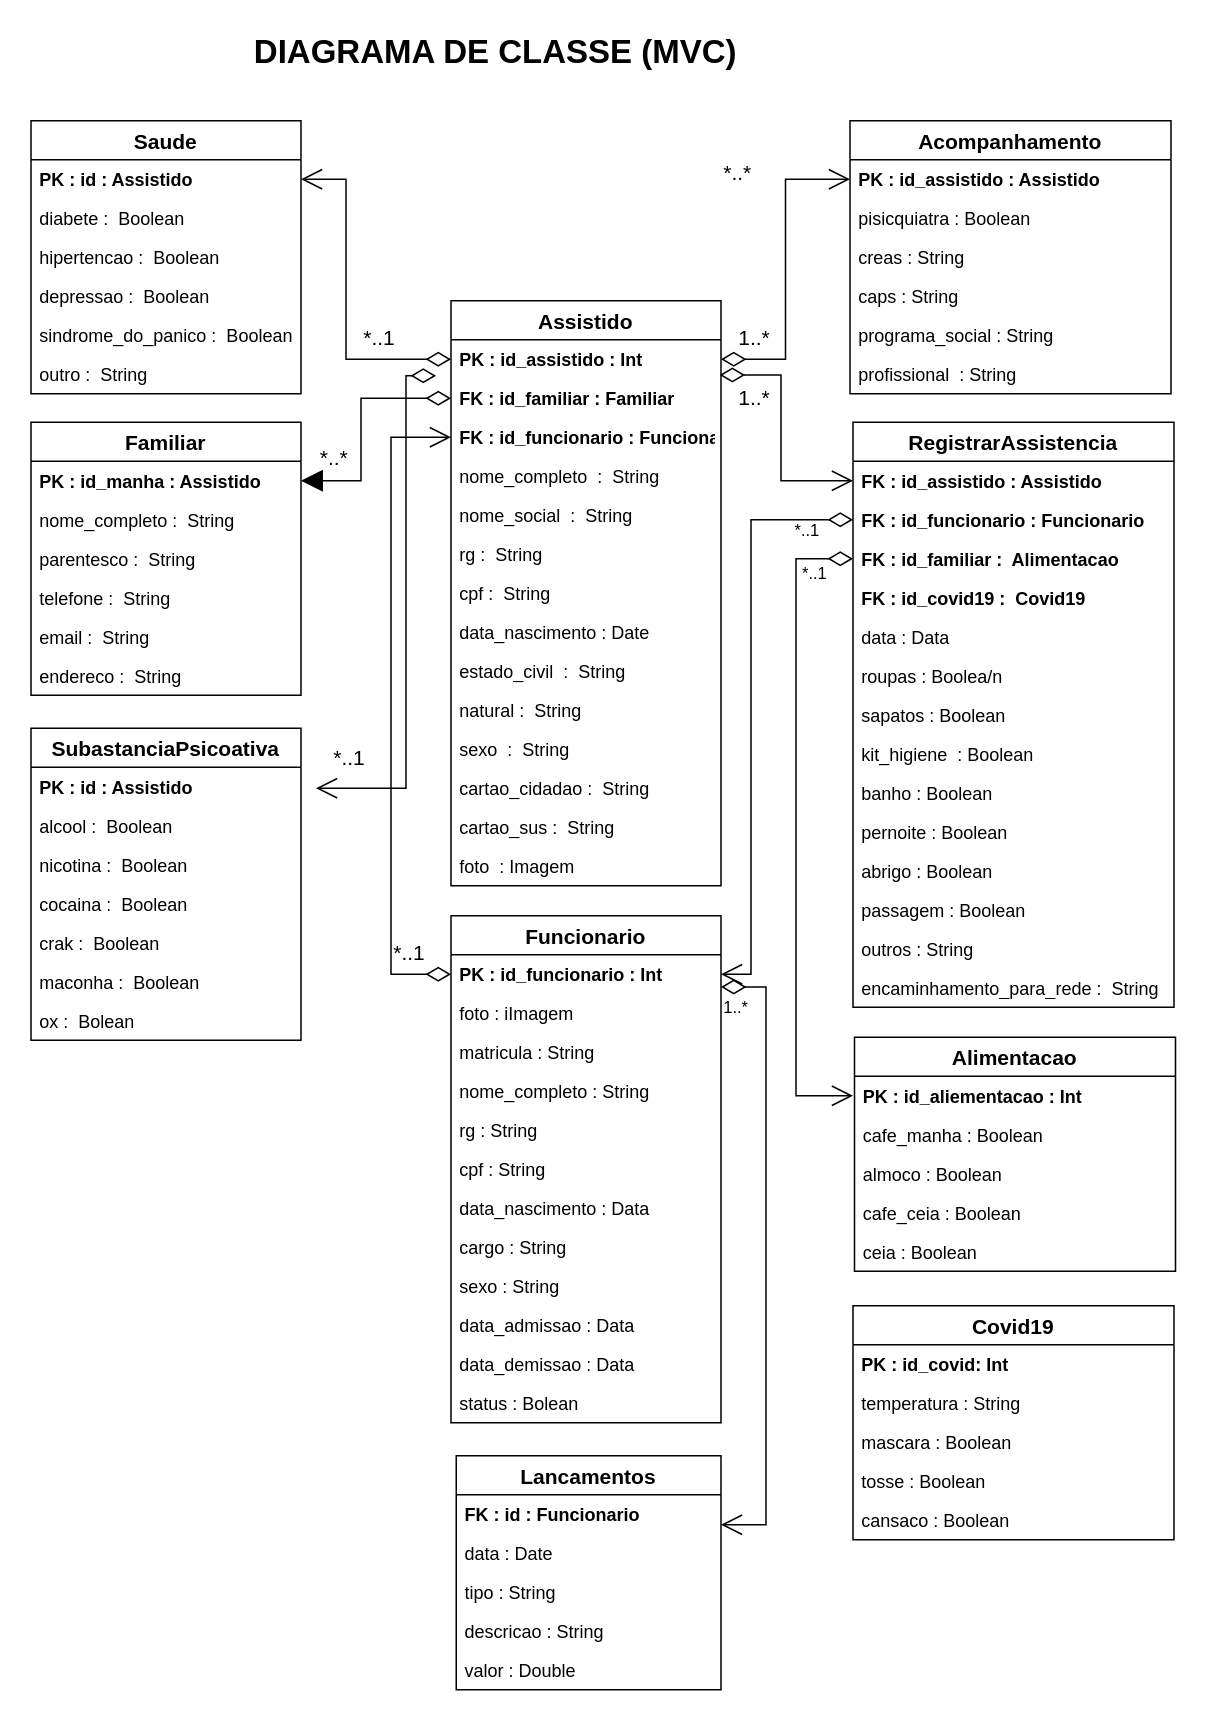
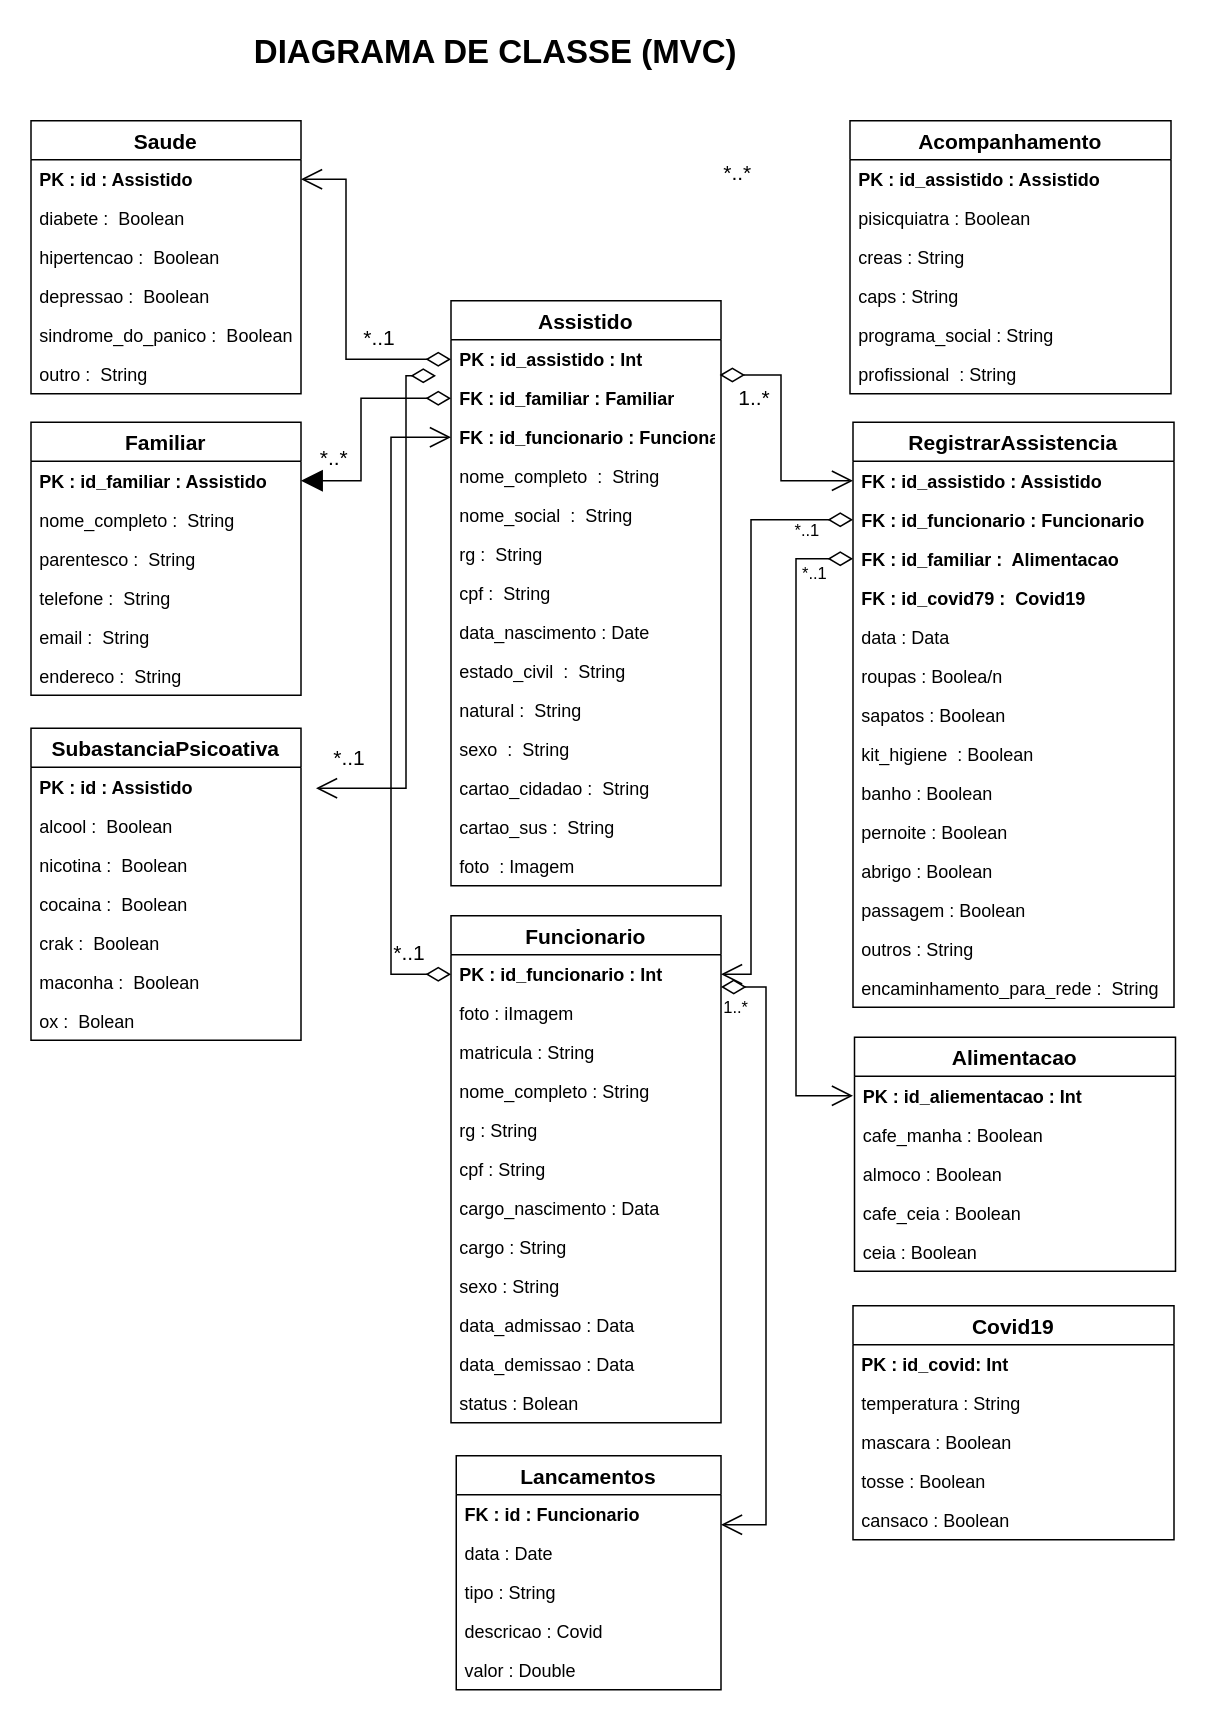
(785, 259) -> none
(144, 482) -> (152, 482)
(971, 599) -> (971, 599)
(561, 1209) -> (566, 1209)
(543, 1632) -> (538, 1632)
